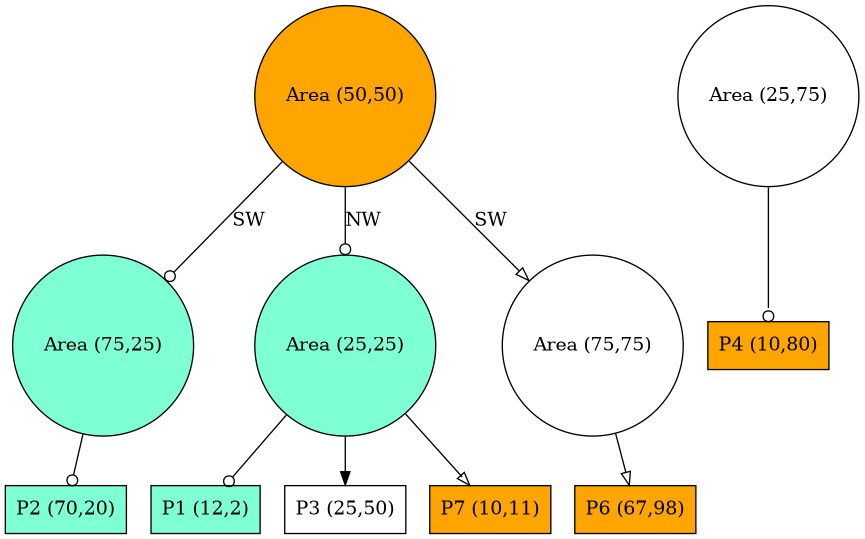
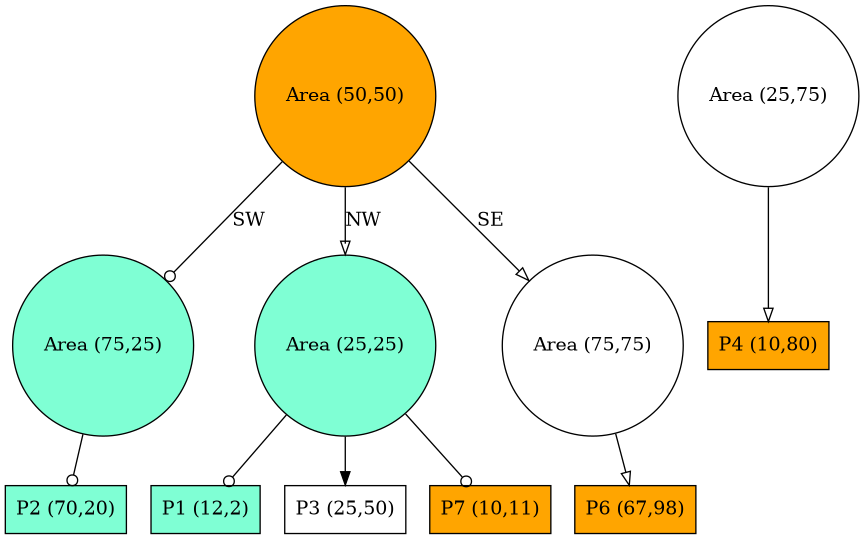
(345, 215) -> (345, 215)
(491, 221) -> (491, 221)
(768, 248) -> (768, 248)
(434, 445) -> (434, 445)
